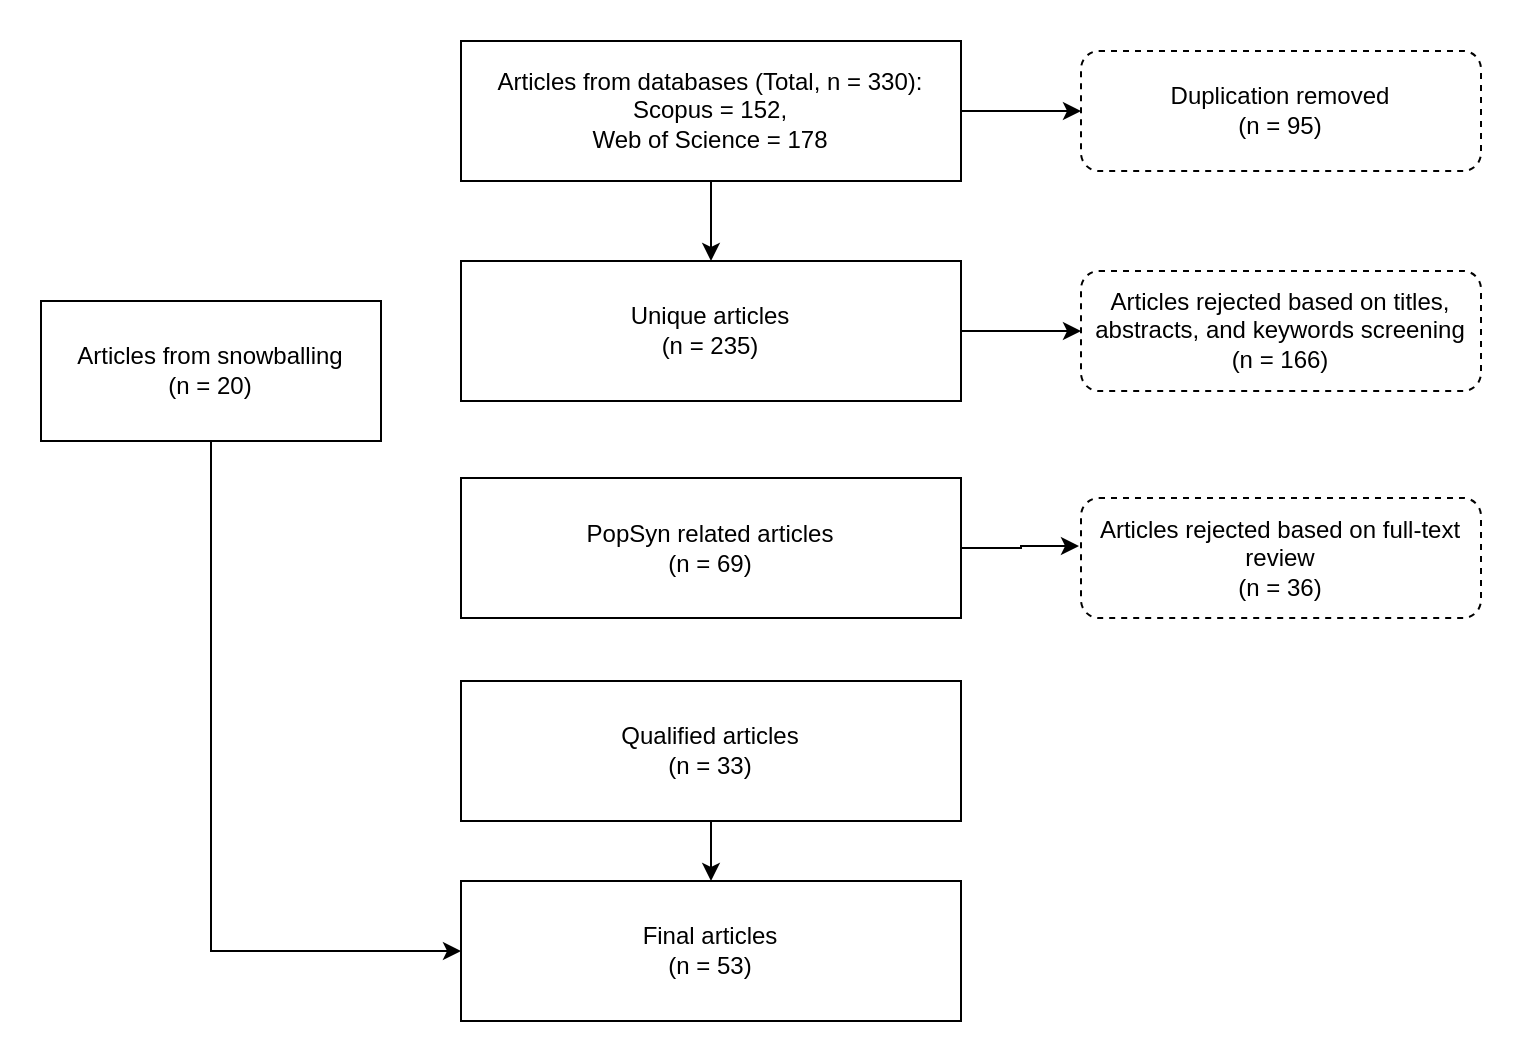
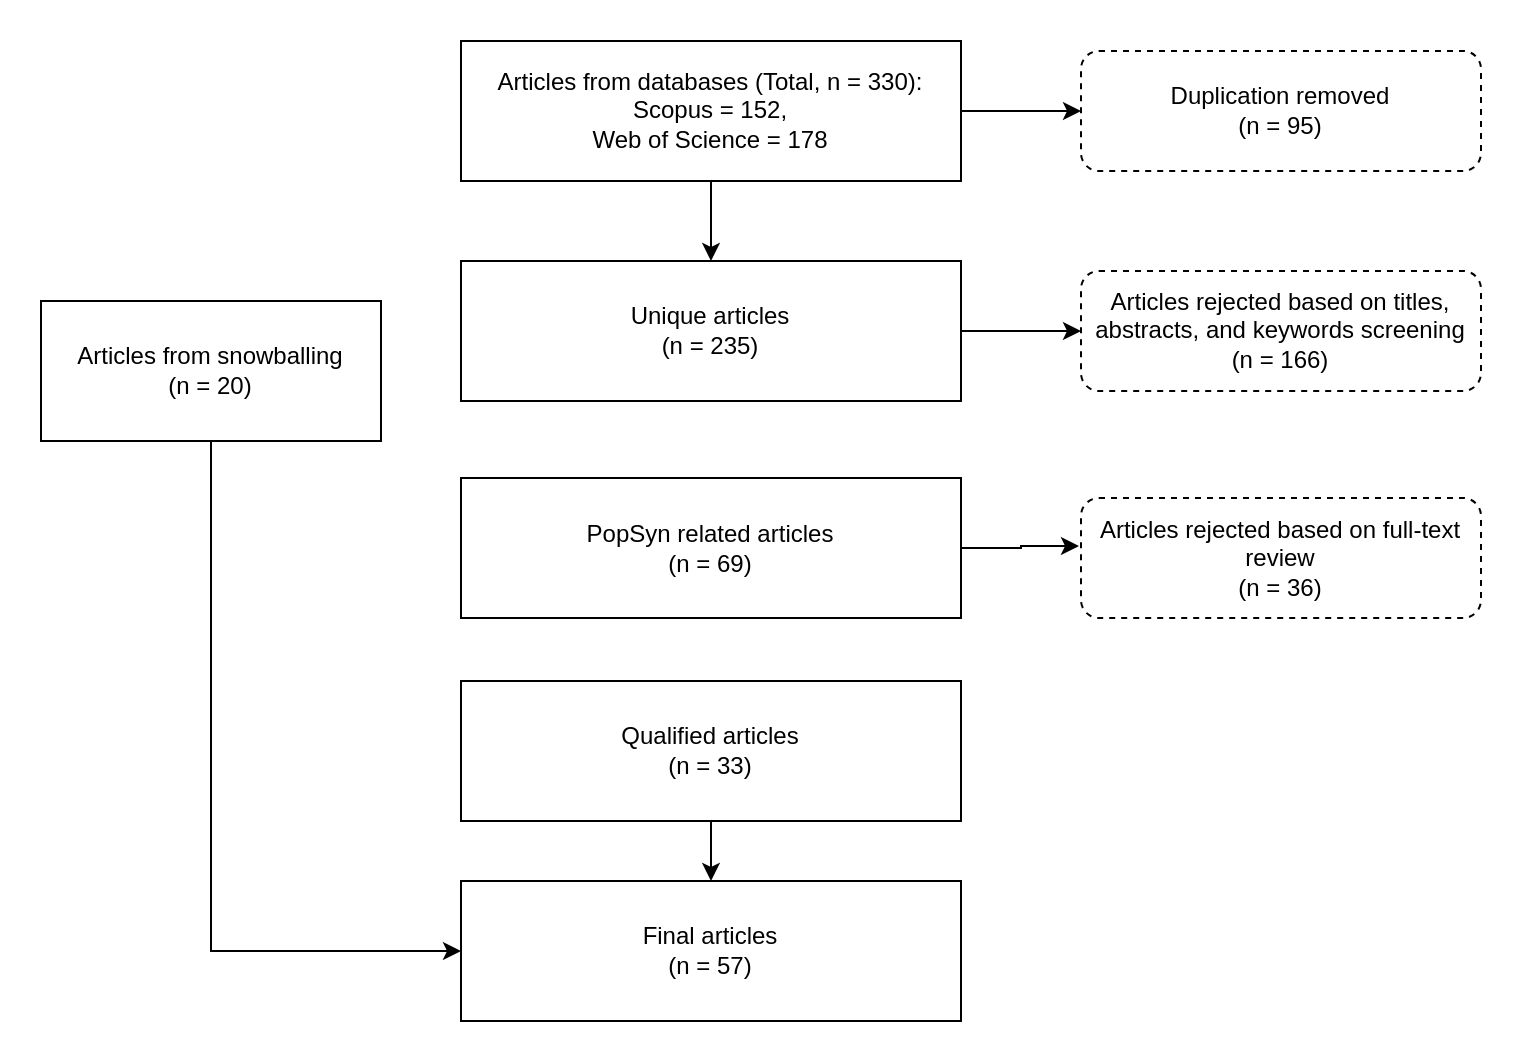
(711, 951) -> (711, 951)
